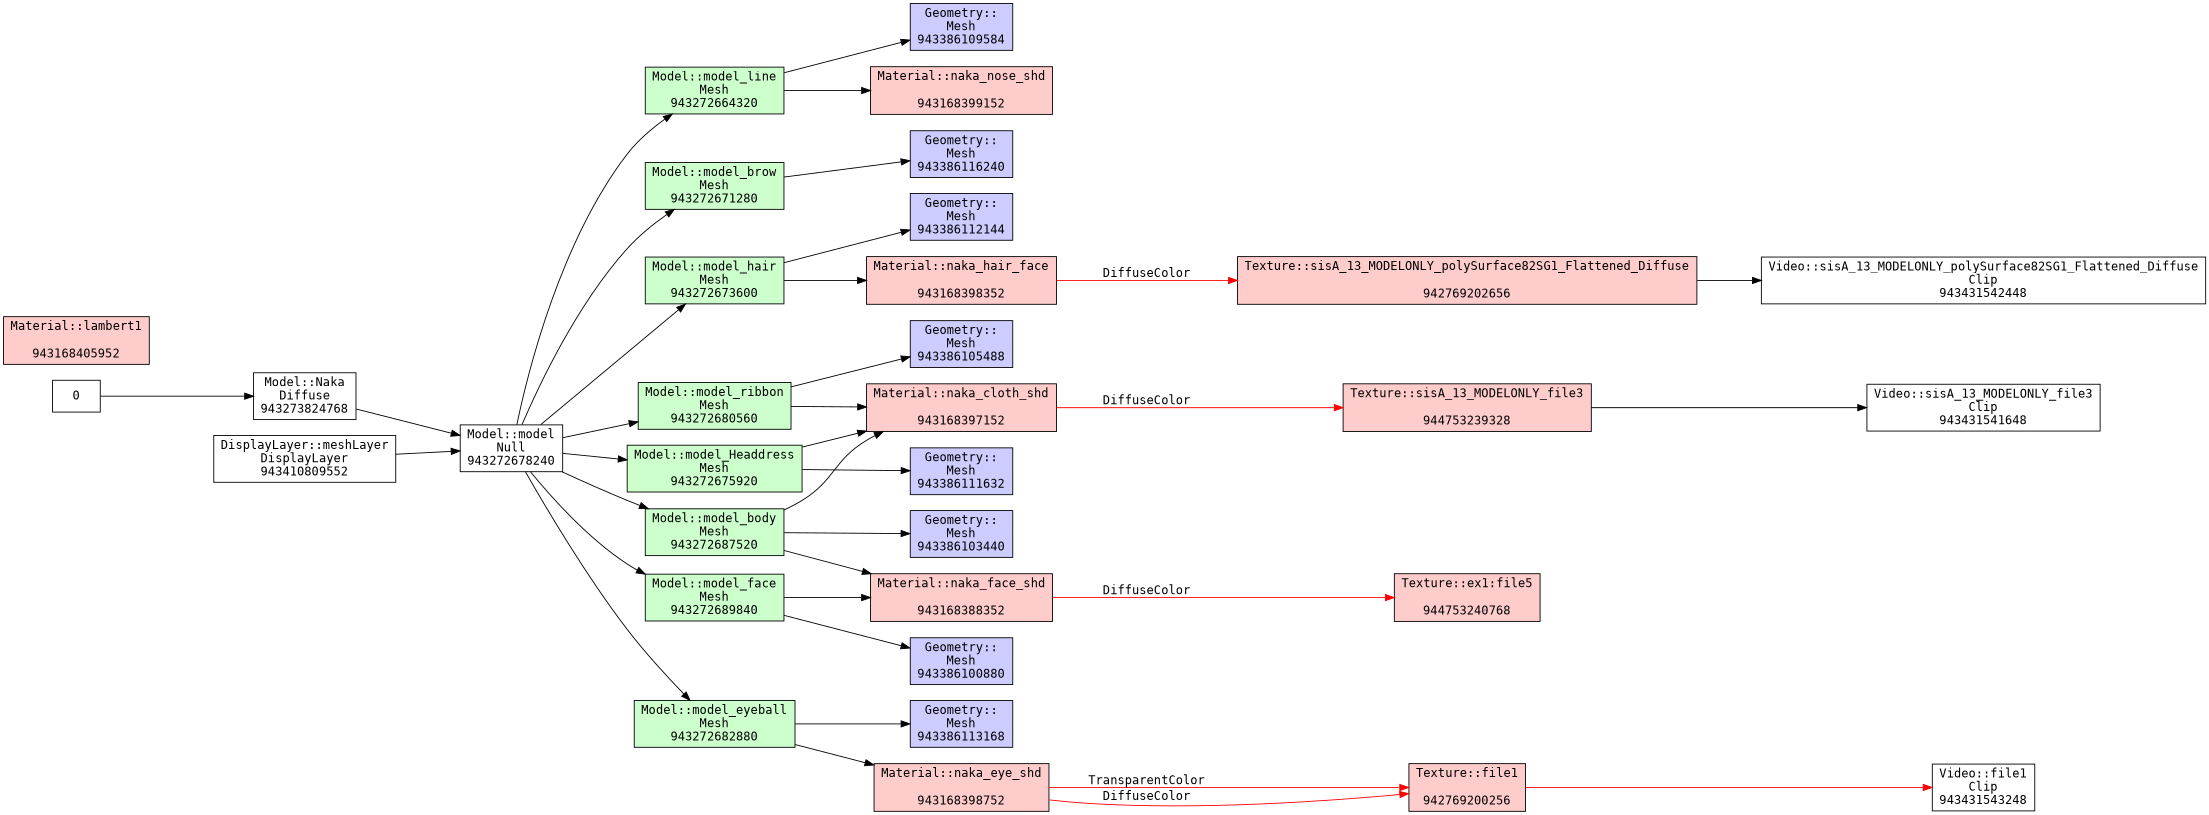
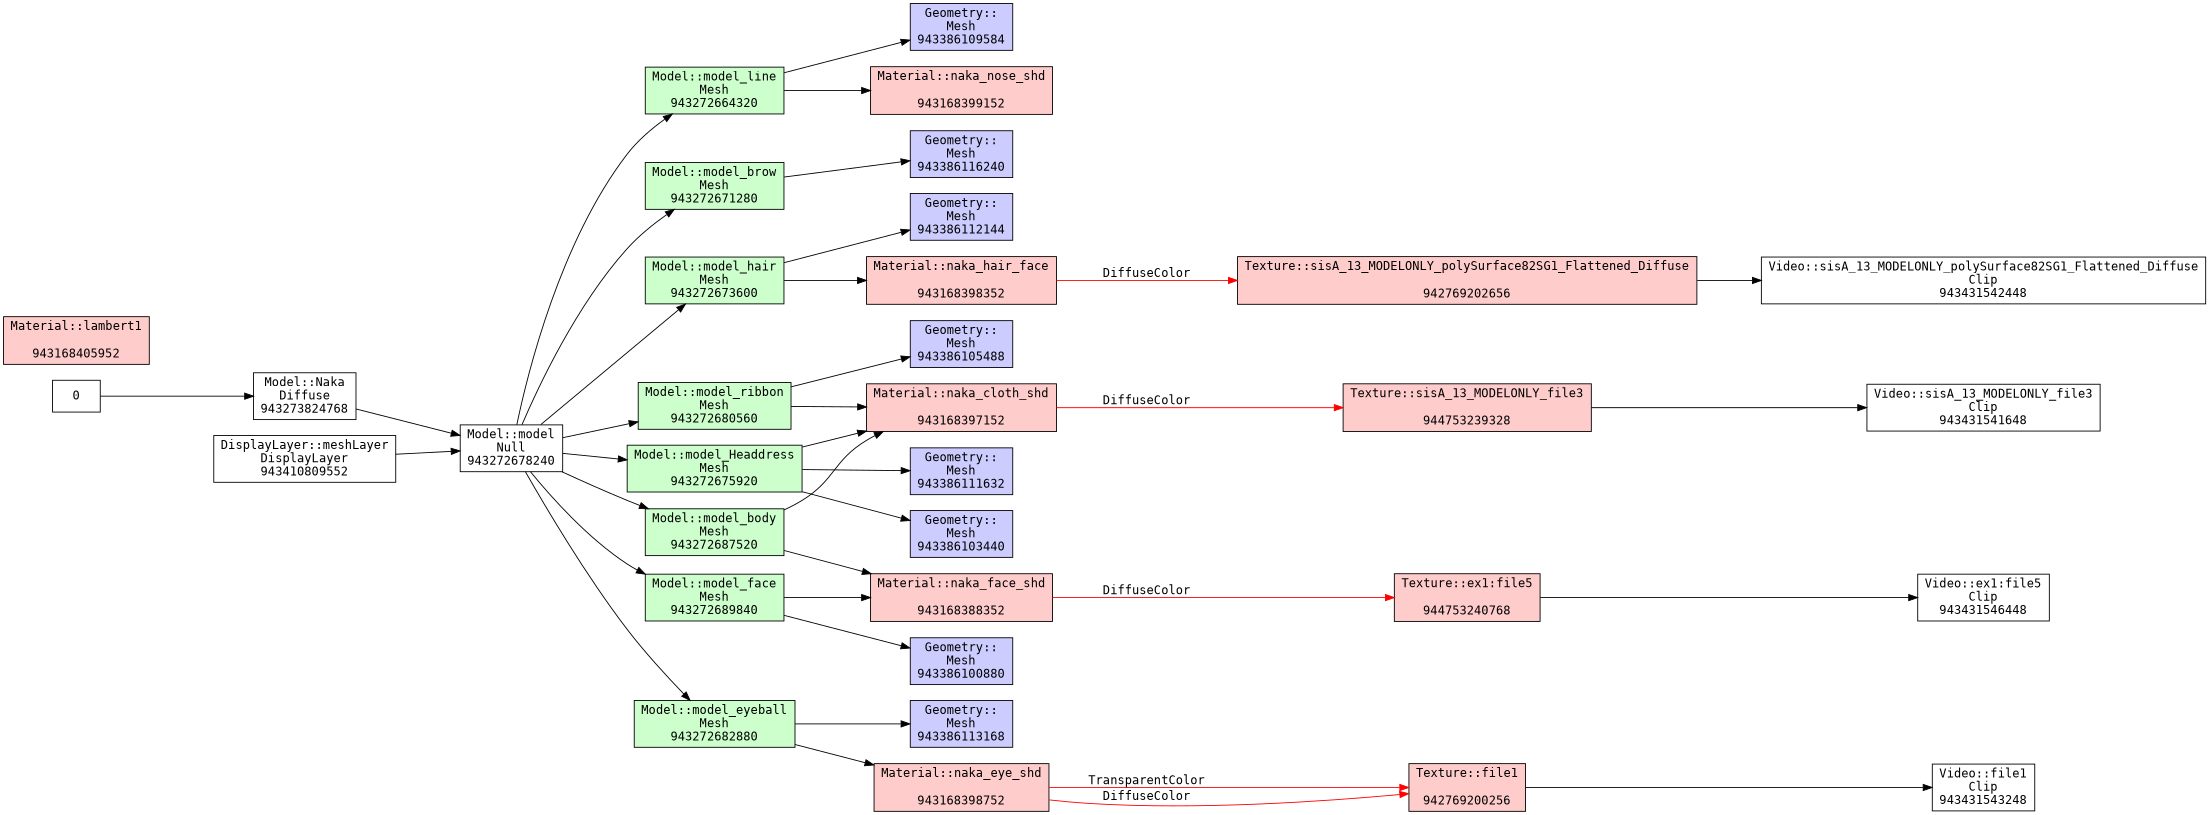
(843, 533) -> (852, 505)
none -> (1984, 598)
(1724, 787) -> (1724, 787)
